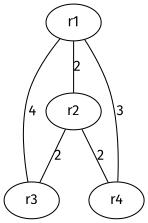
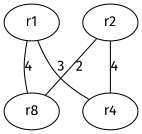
(74, 67) -> none
(101, 156) -> (114, 67)
(32, 200) -> (32, 111)
